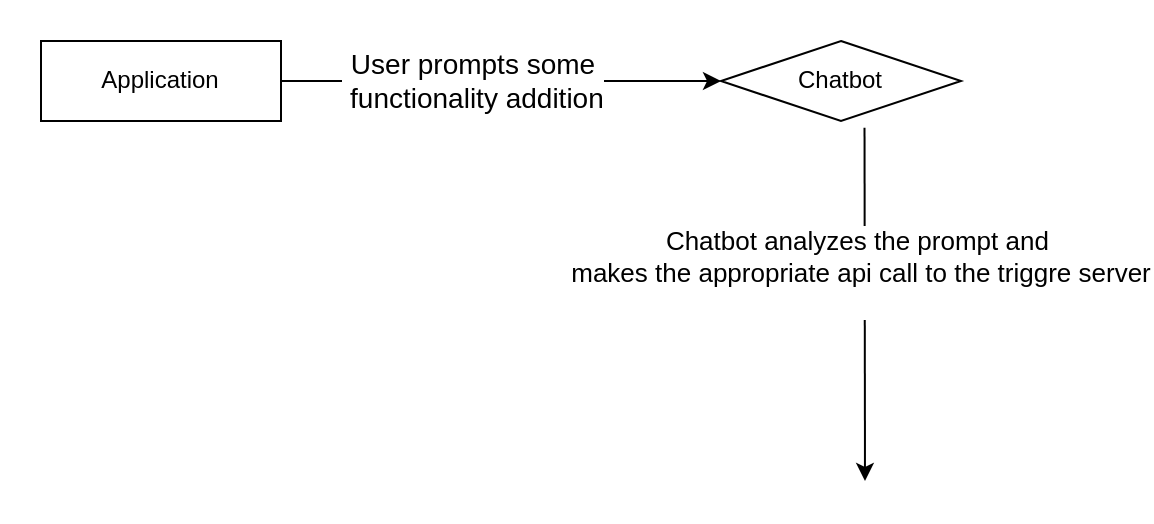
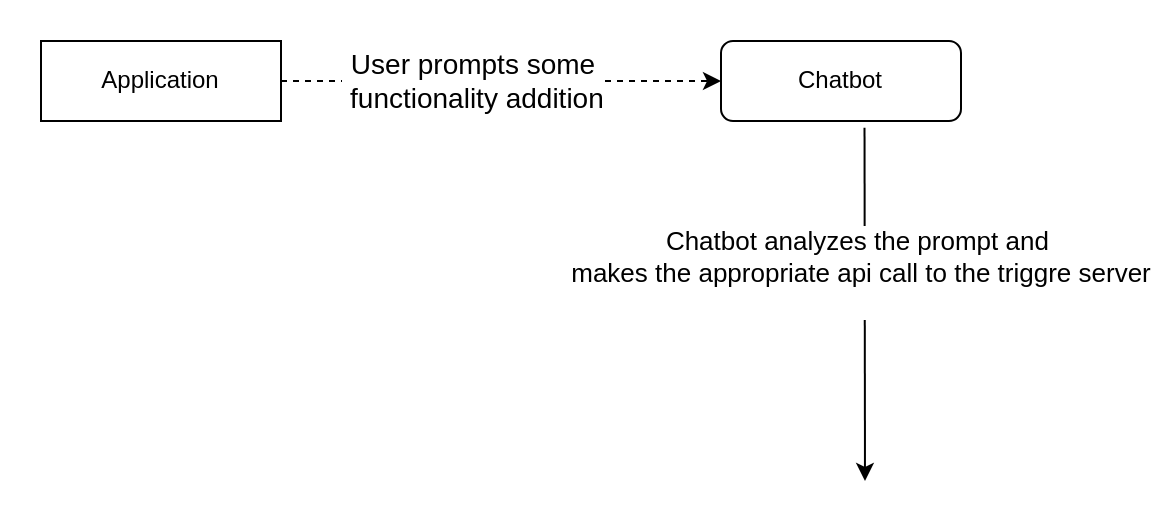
(652, 81) -> (652, 81)
(841, 81) -> (841, 81)
